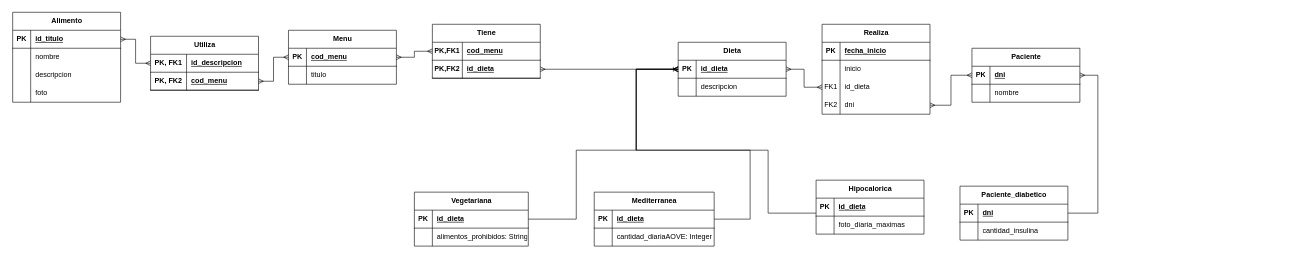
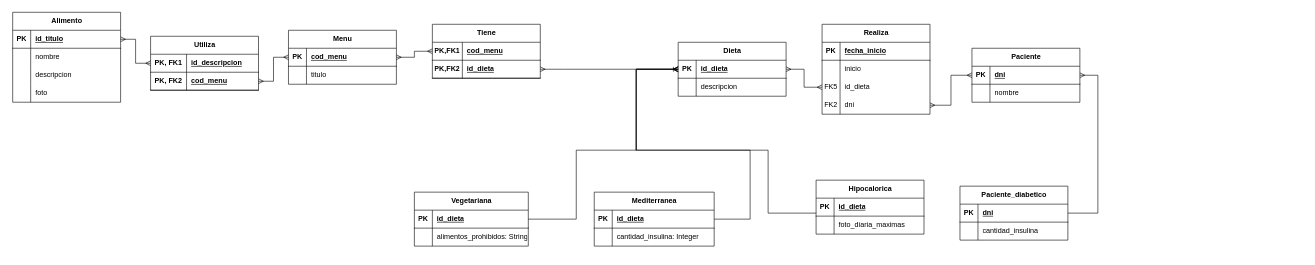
(831, 87) -> (831, 87)
(666, 237) -> (664, 237)
